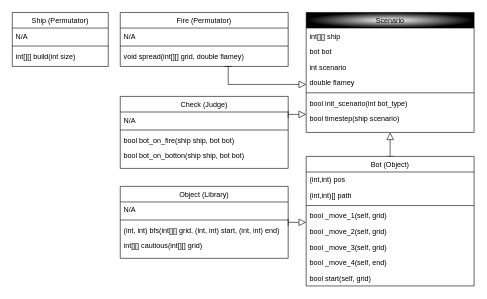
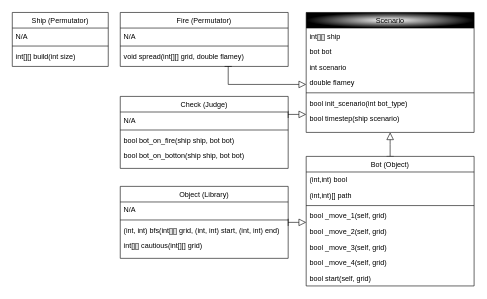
(332, 180) -> (333, 180)
(351, 263) -> (352, 263)
